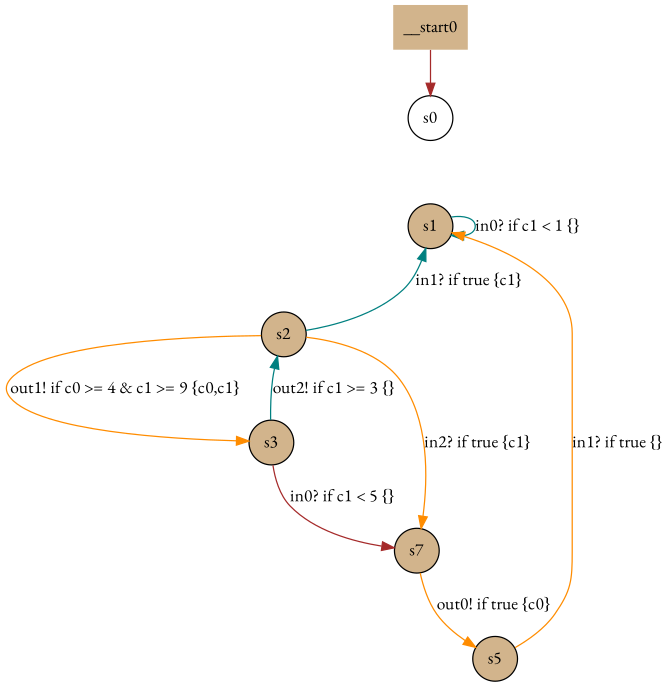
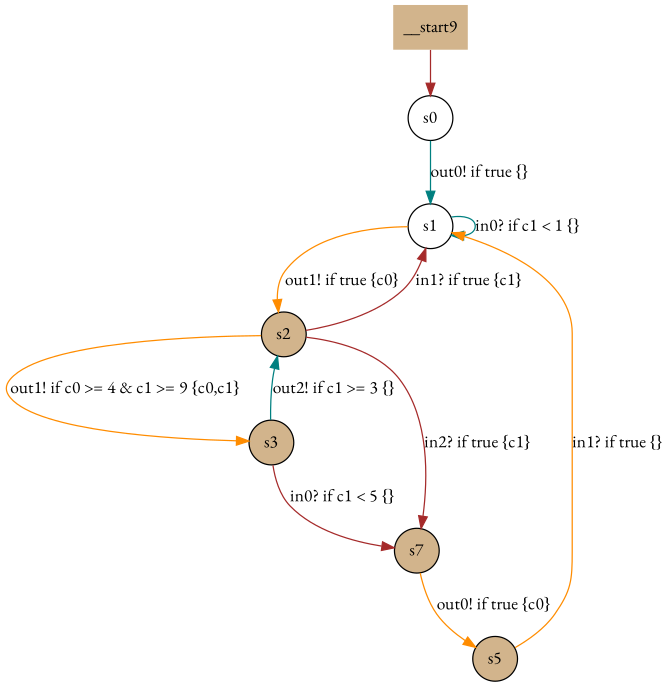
(431, 27) -> (431, 27)
none -> (431, 166)
(431, 226) -> (431, 226)
none -> (327, 241)
(373, 310) -> (373, 310)
(409, 395) -> (409, 395)
